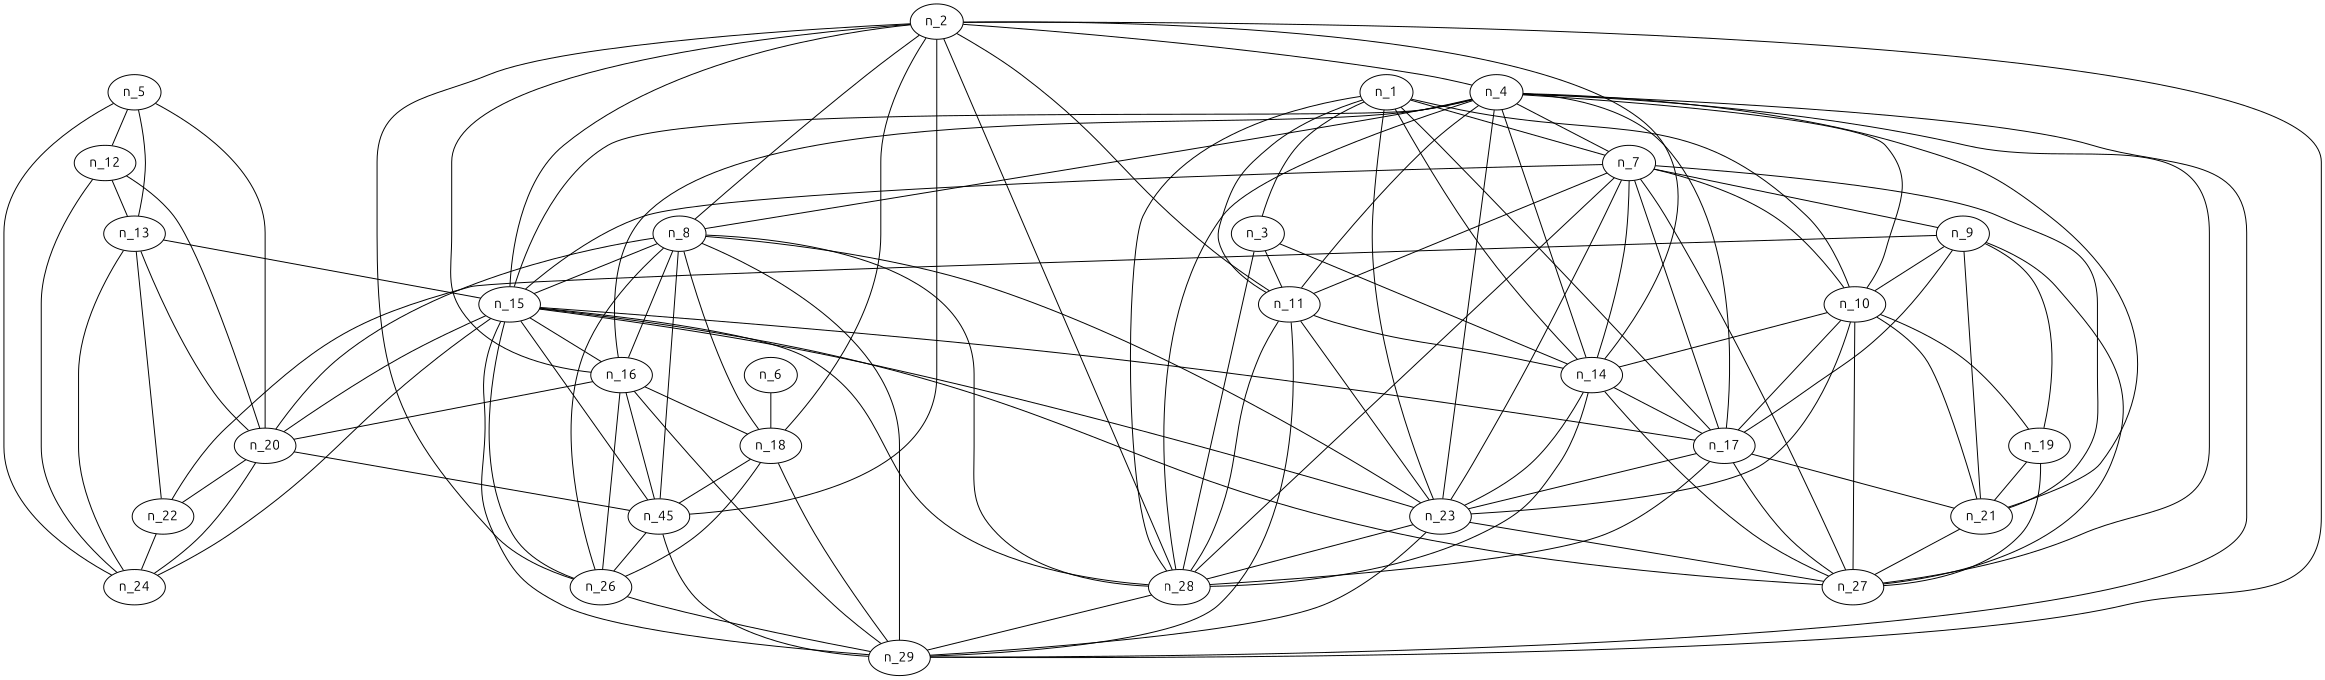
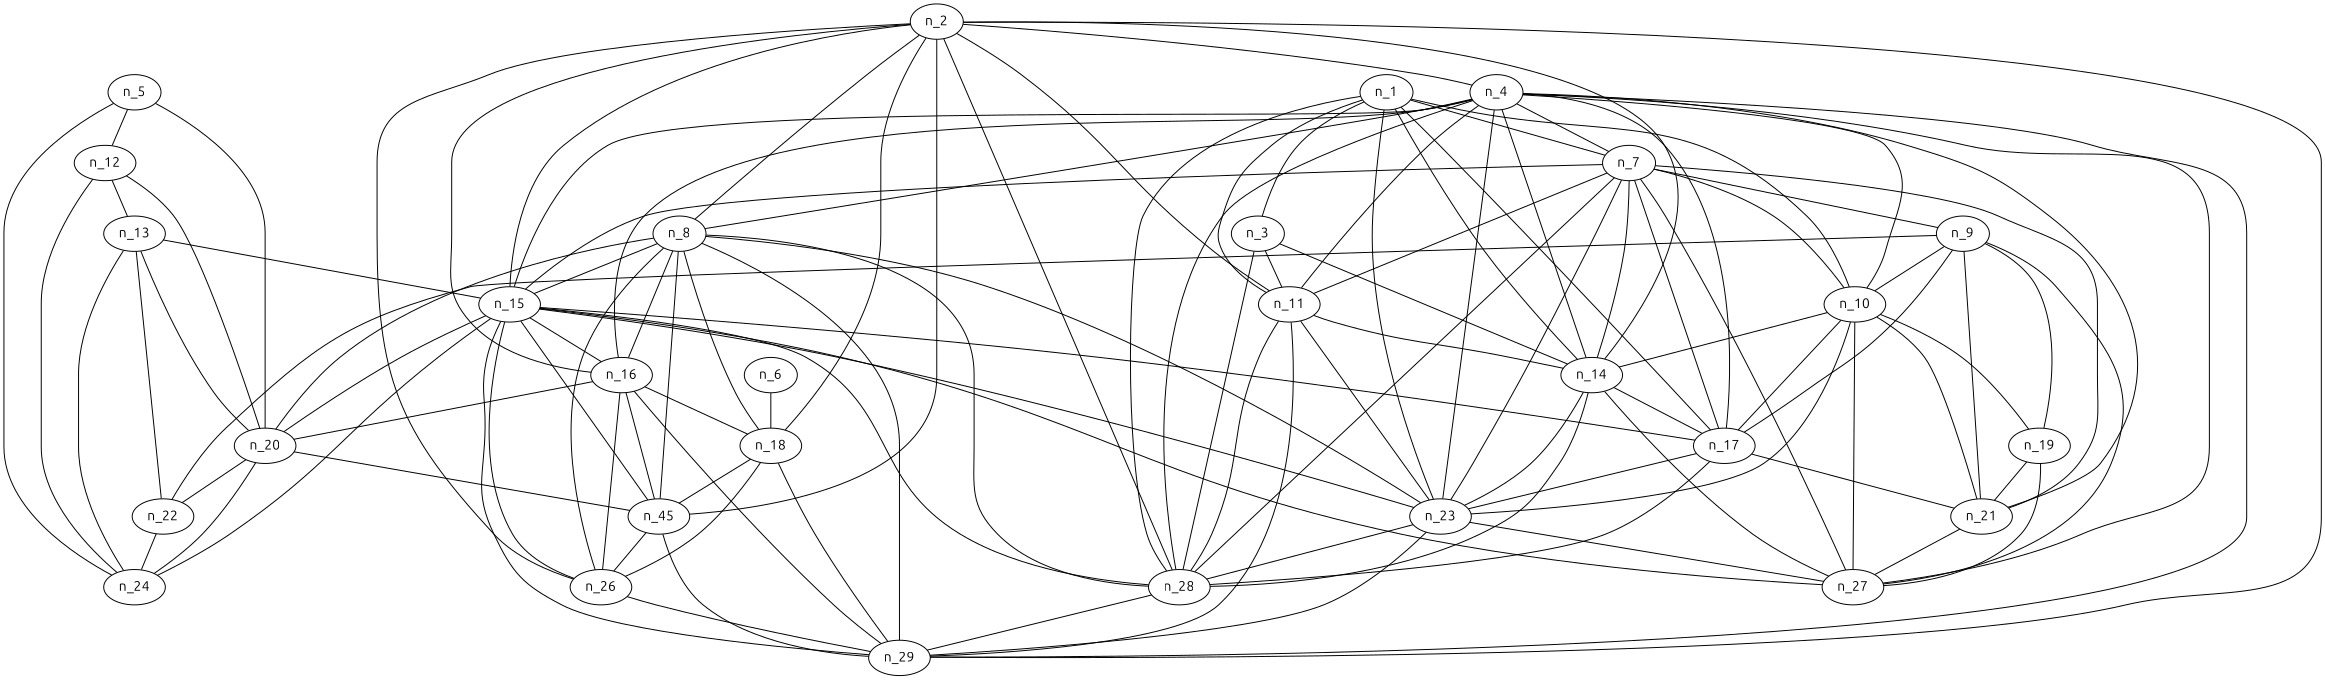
(145, 163) -> none
(1776, 524) -> none
